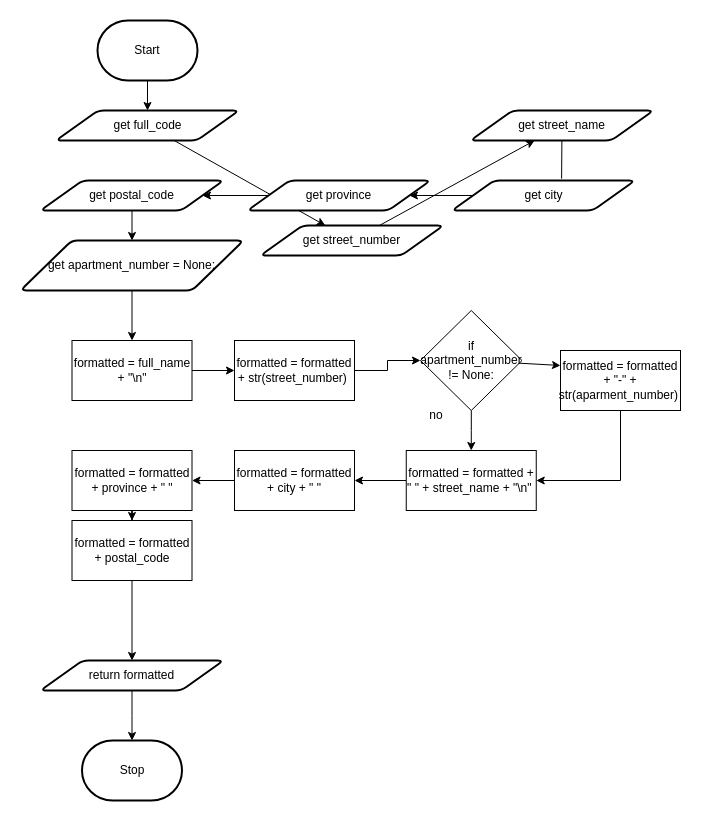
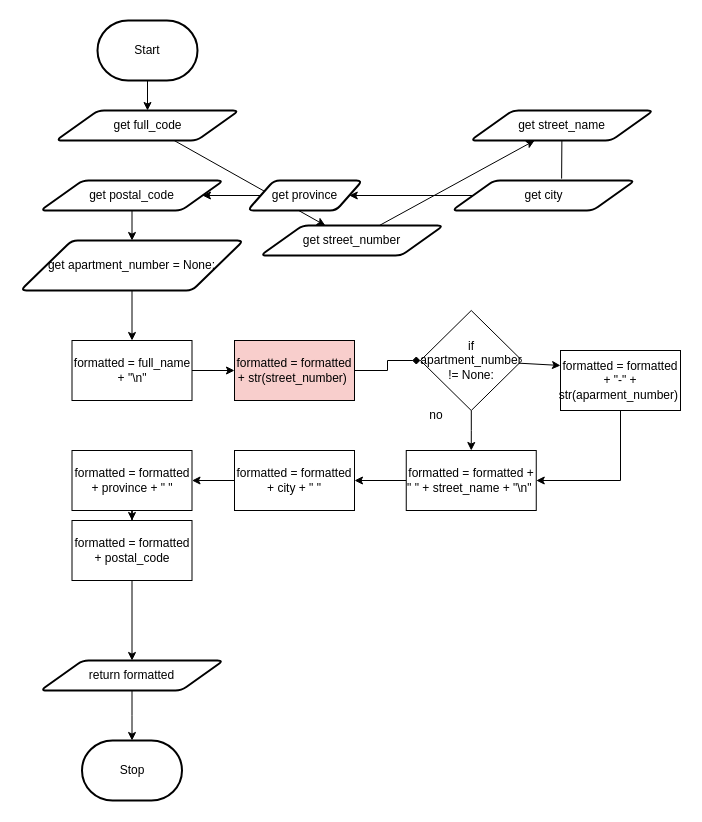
(339, 196) -> (305, 196)
(412, 361) -> (412, 361)
(295, 371) -> (295, 371)
